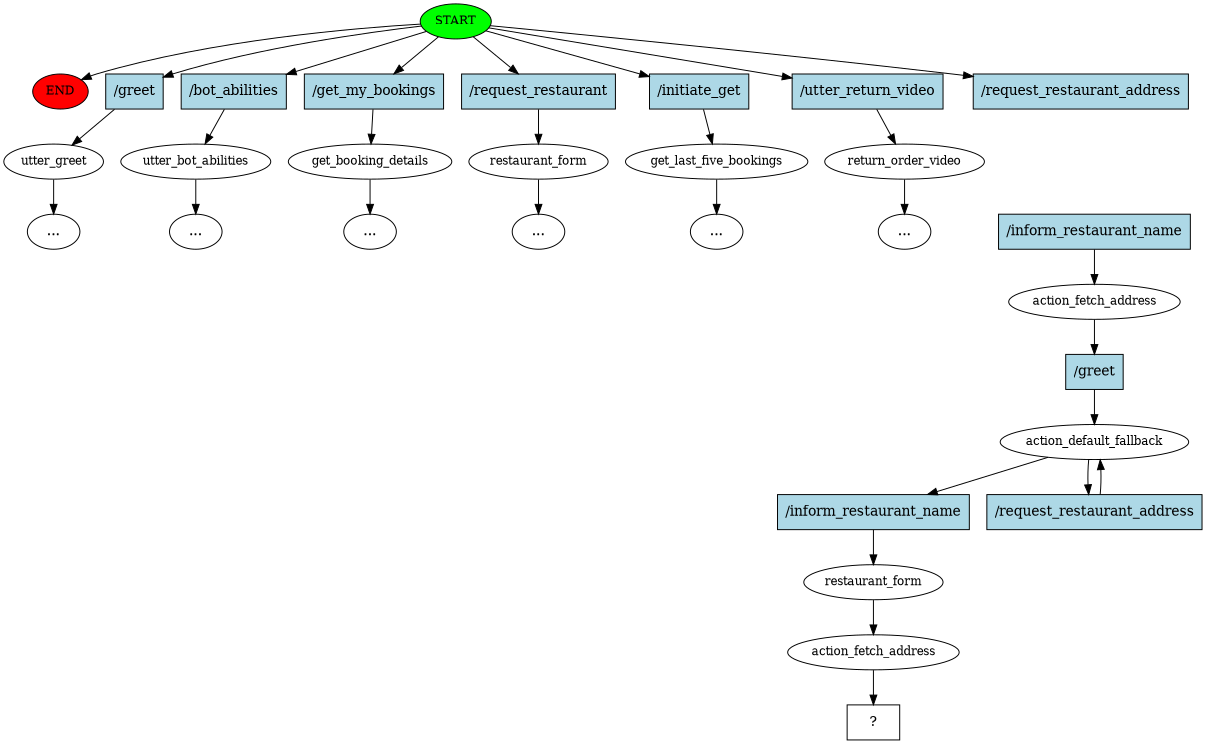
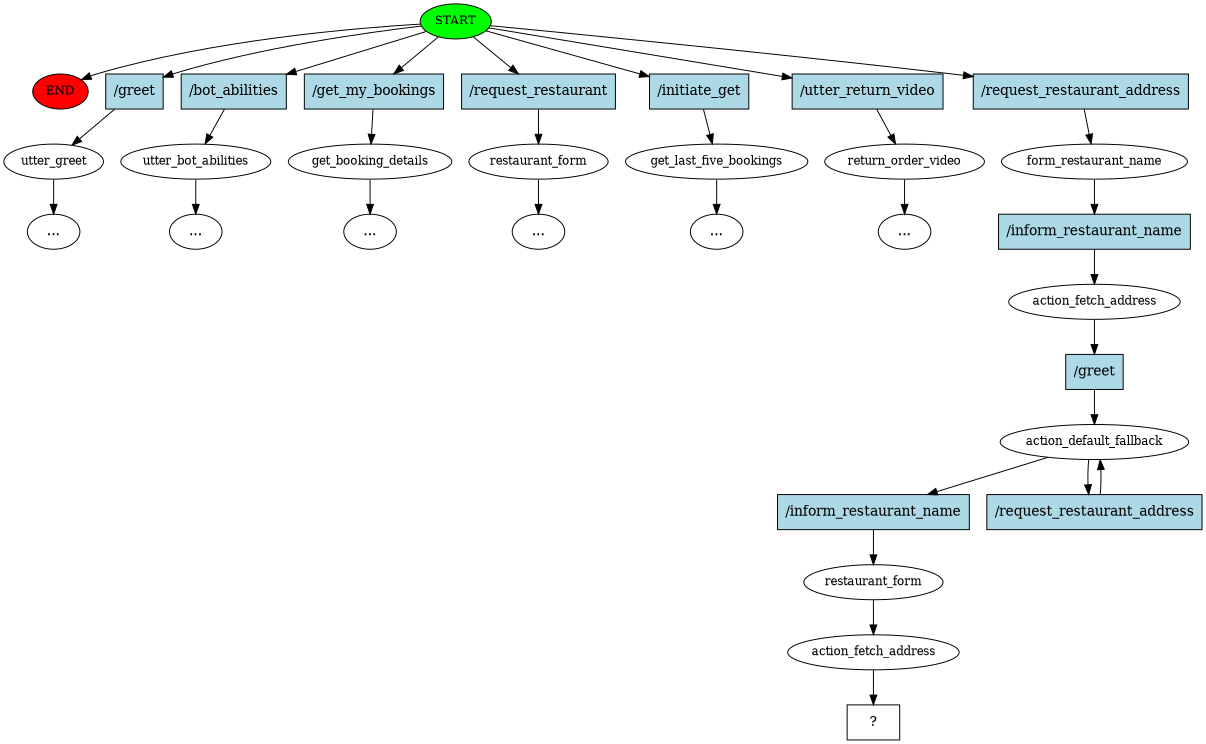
none -> (1094, 162)
